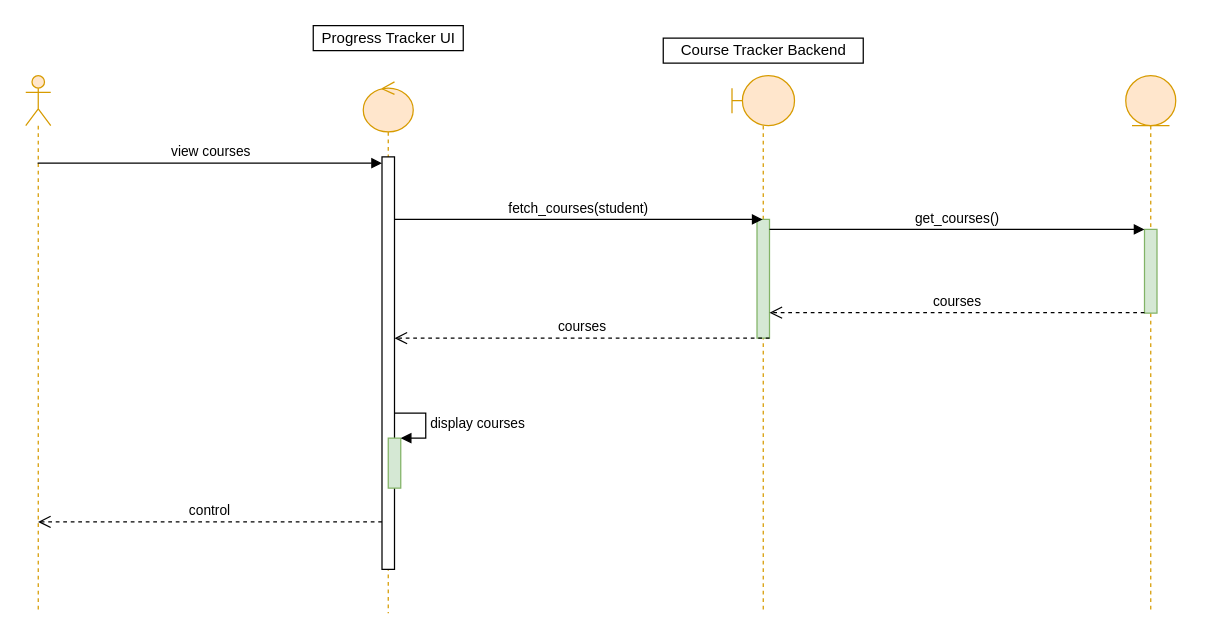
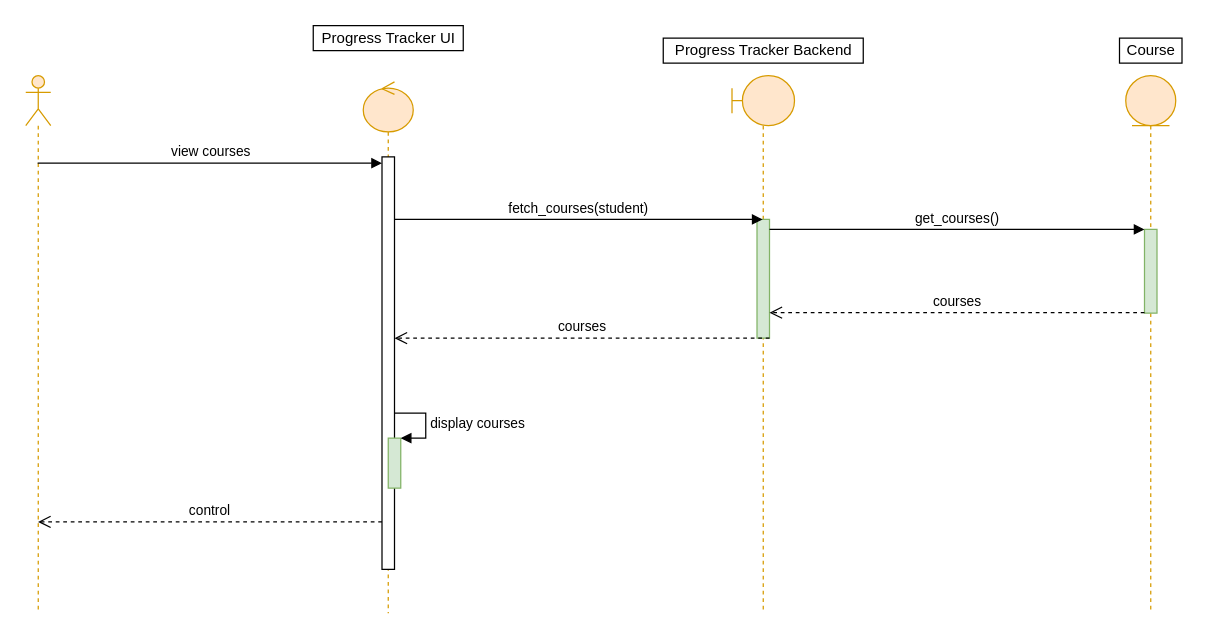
(764, 51) -> (764, 51)
none -> (1151, 51)
